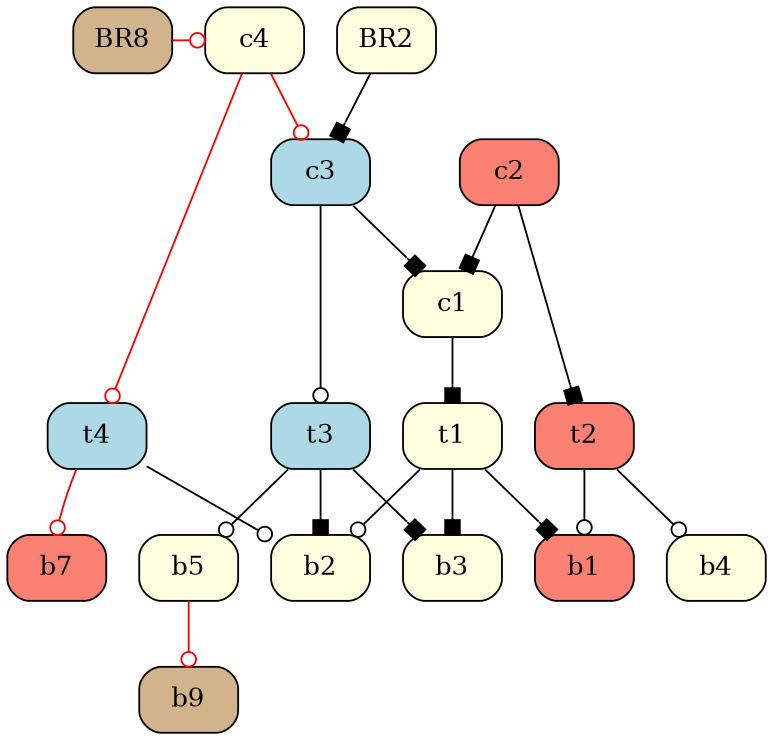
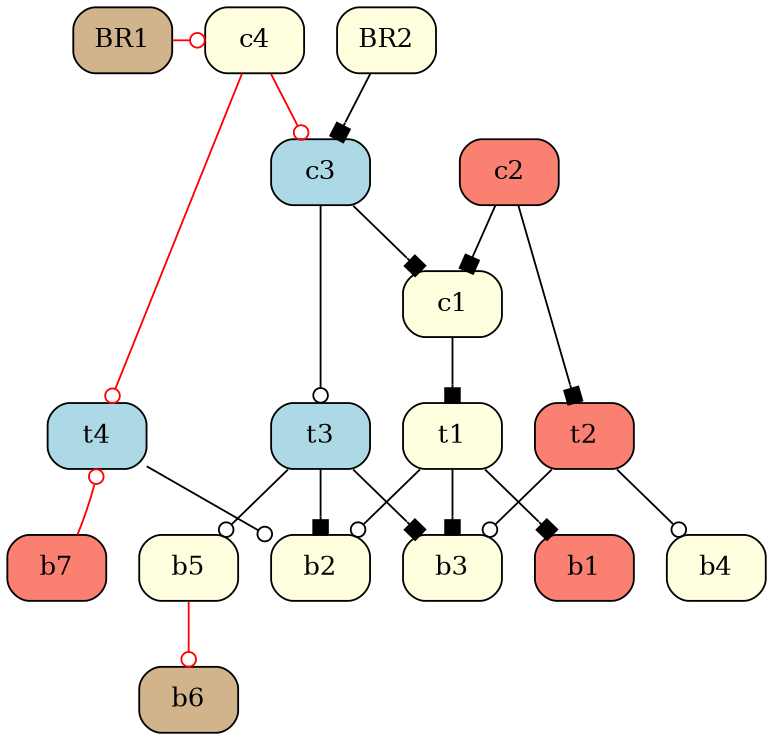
(123, 40) -> (123, 40)
(67, 494) -> (87, 510)
(584, 495) -> (527, 494)
(189, 700) -> (189, 700)
